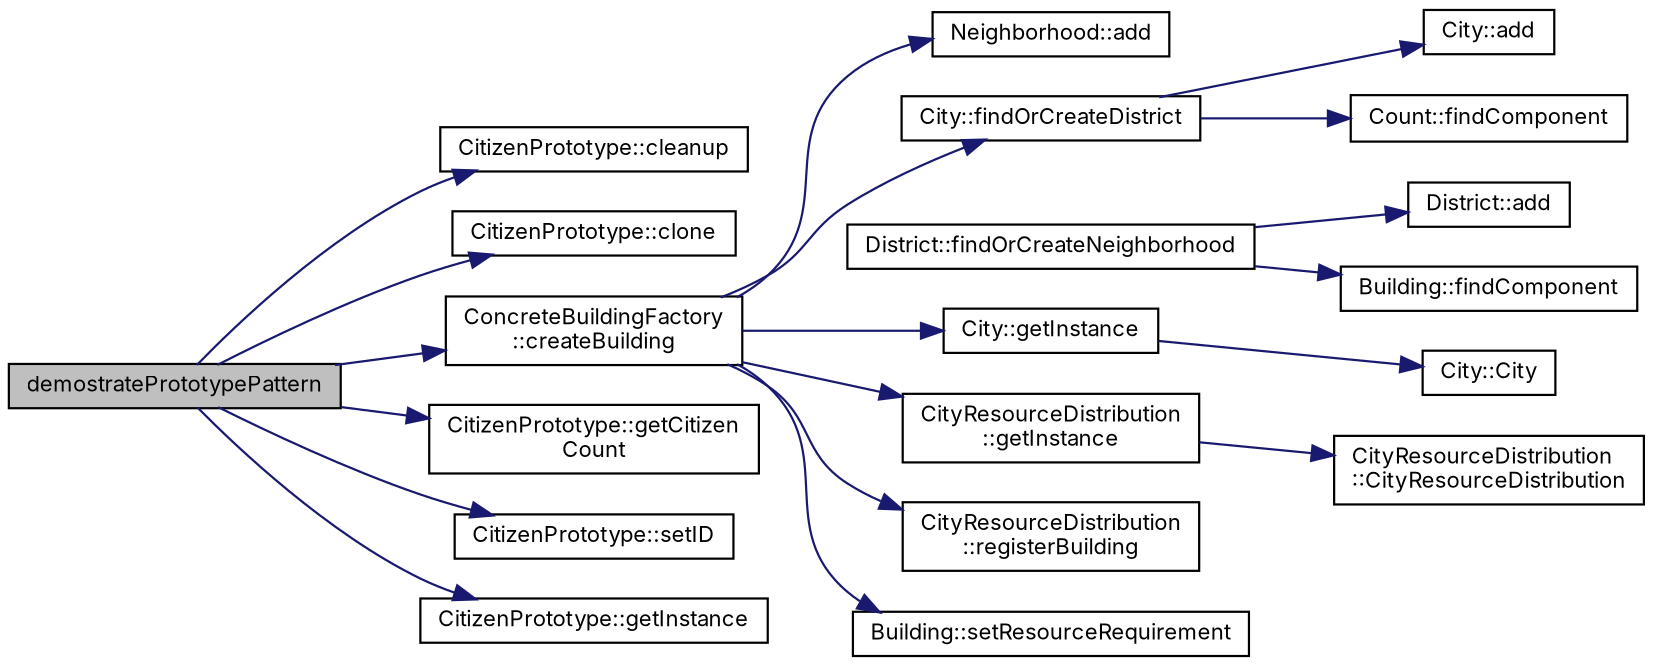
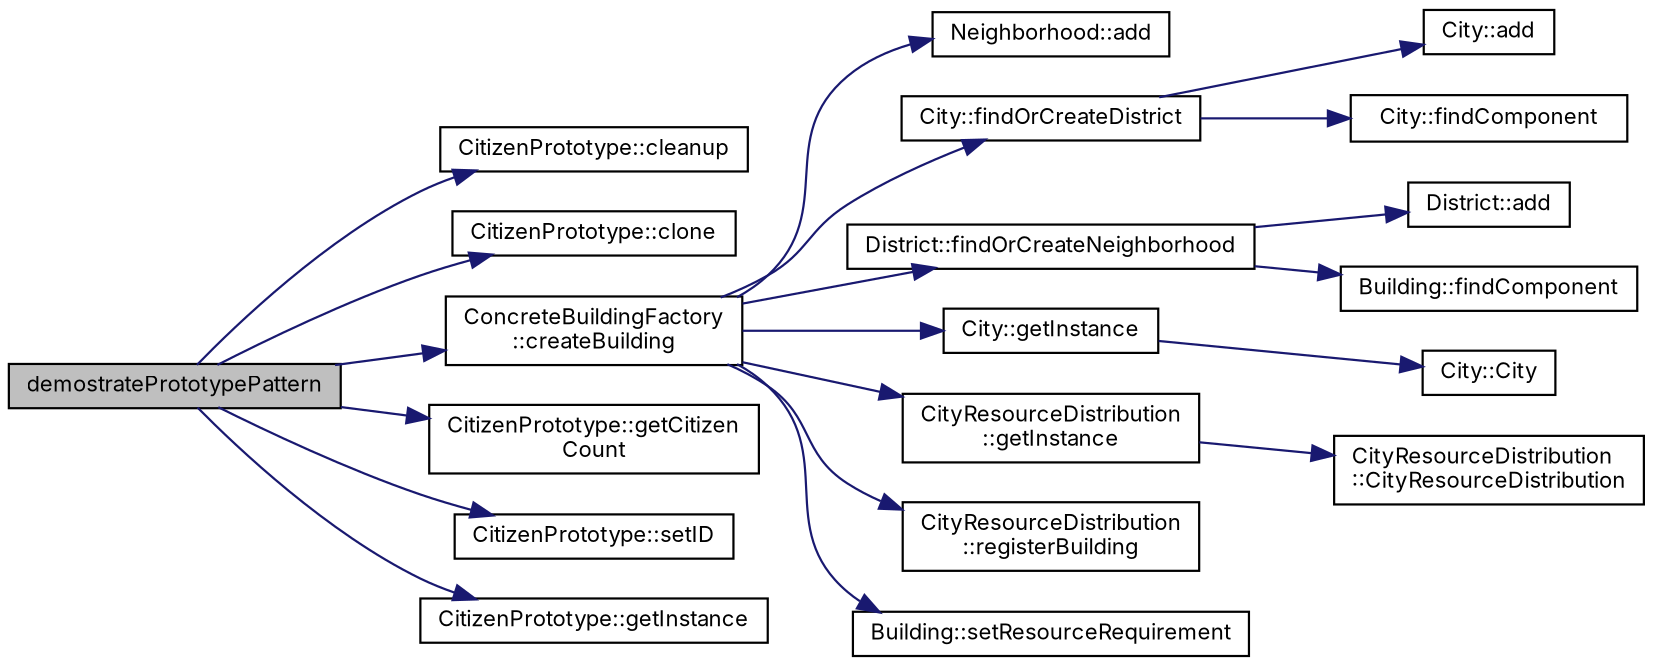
(1489, 118) -> (1489, 118)
none -> (828, 288)
